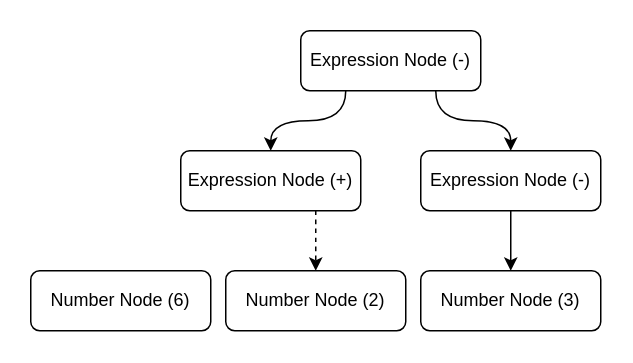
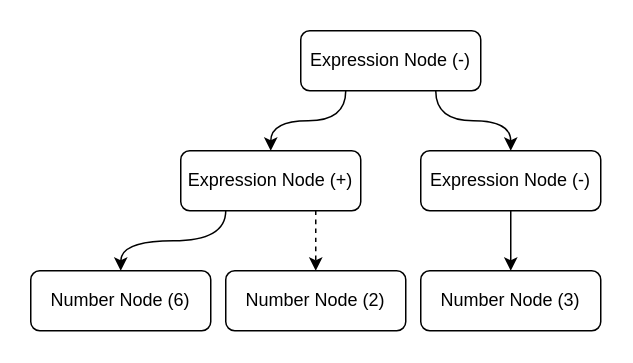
none -> (178, 241)
